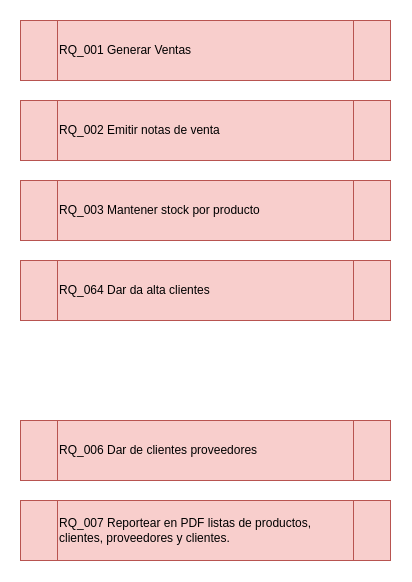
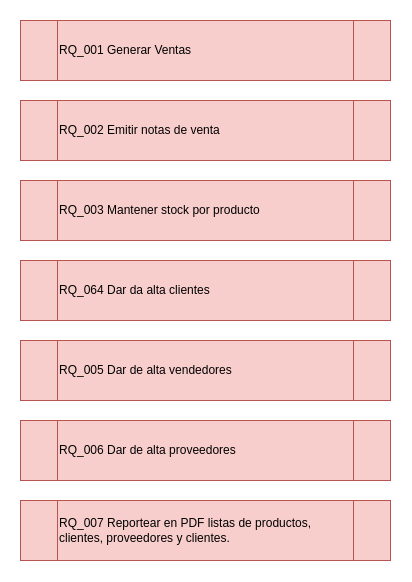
none -> (206, 371)
(164, 451) -> (153, 451)
